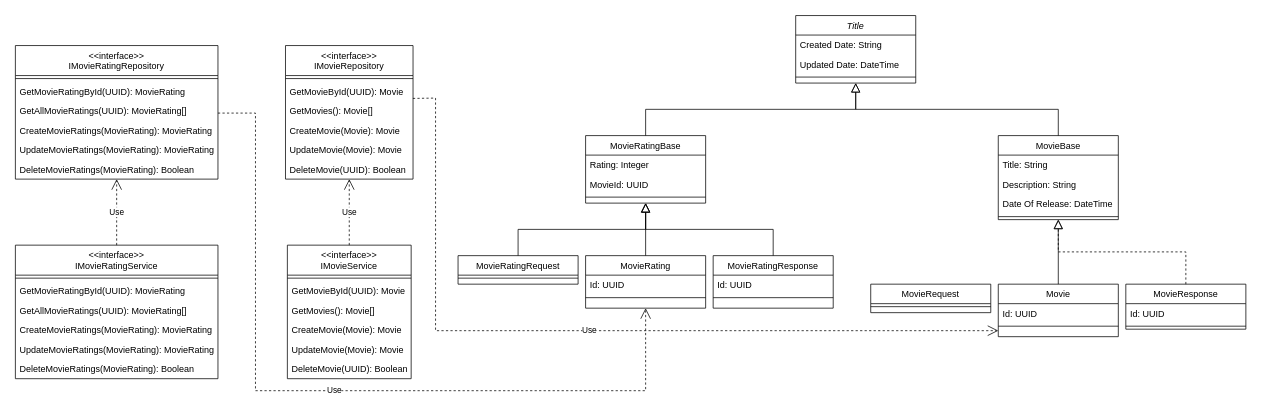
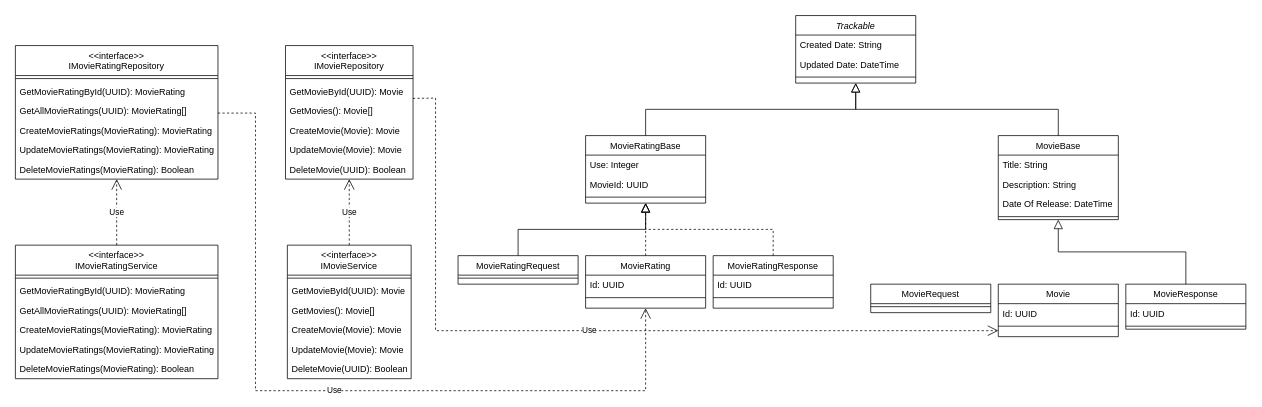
(855, 26) -> (855, 26)
(624, 165) -> (617, 165)
(723, 229) -> (723, 229)
(645, 243) -> (645, 243)
(1138, 252) -> (1138, 252)
(1058, 269) -> none
